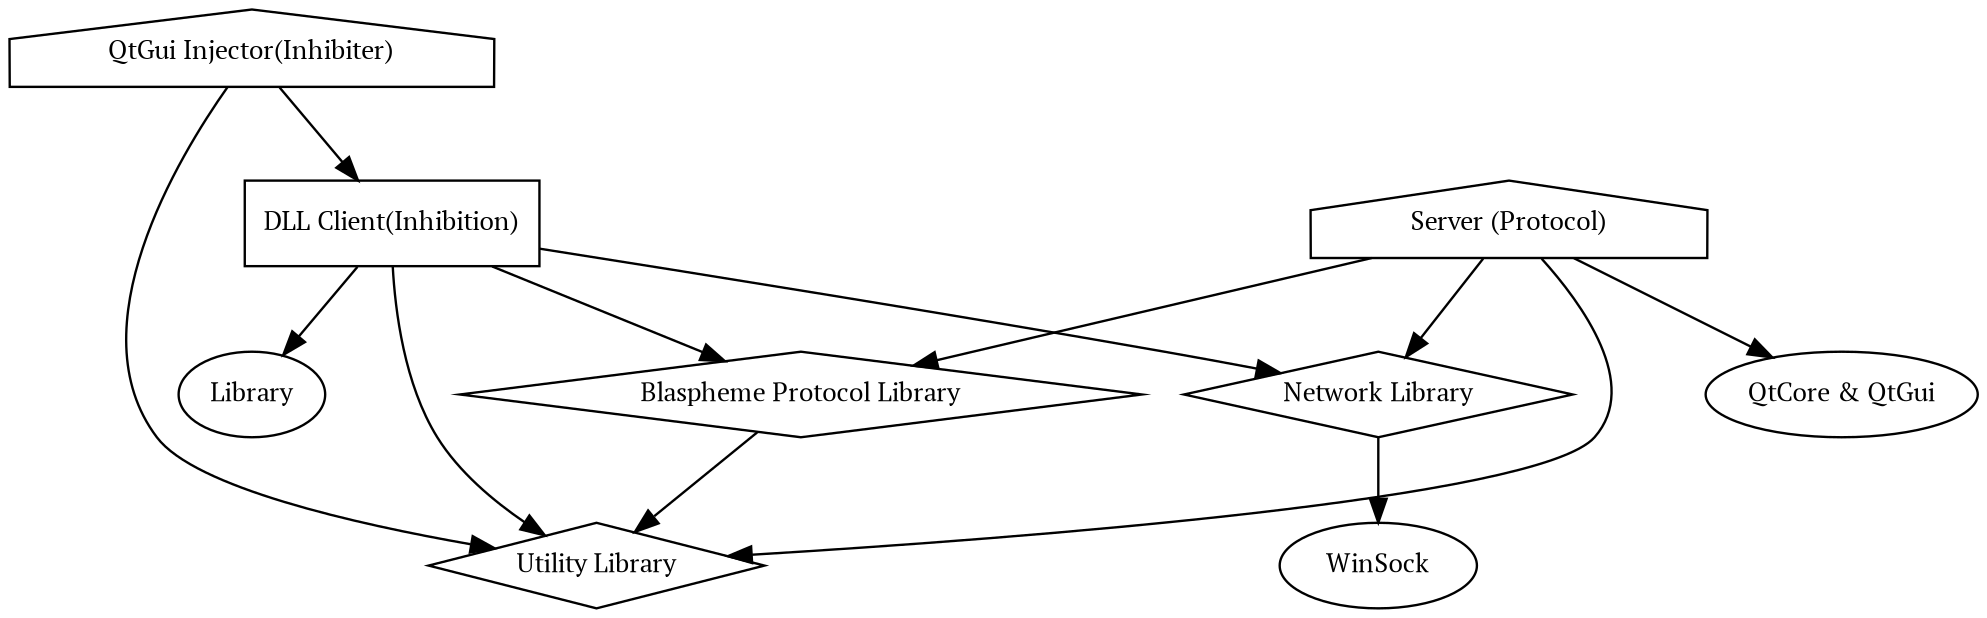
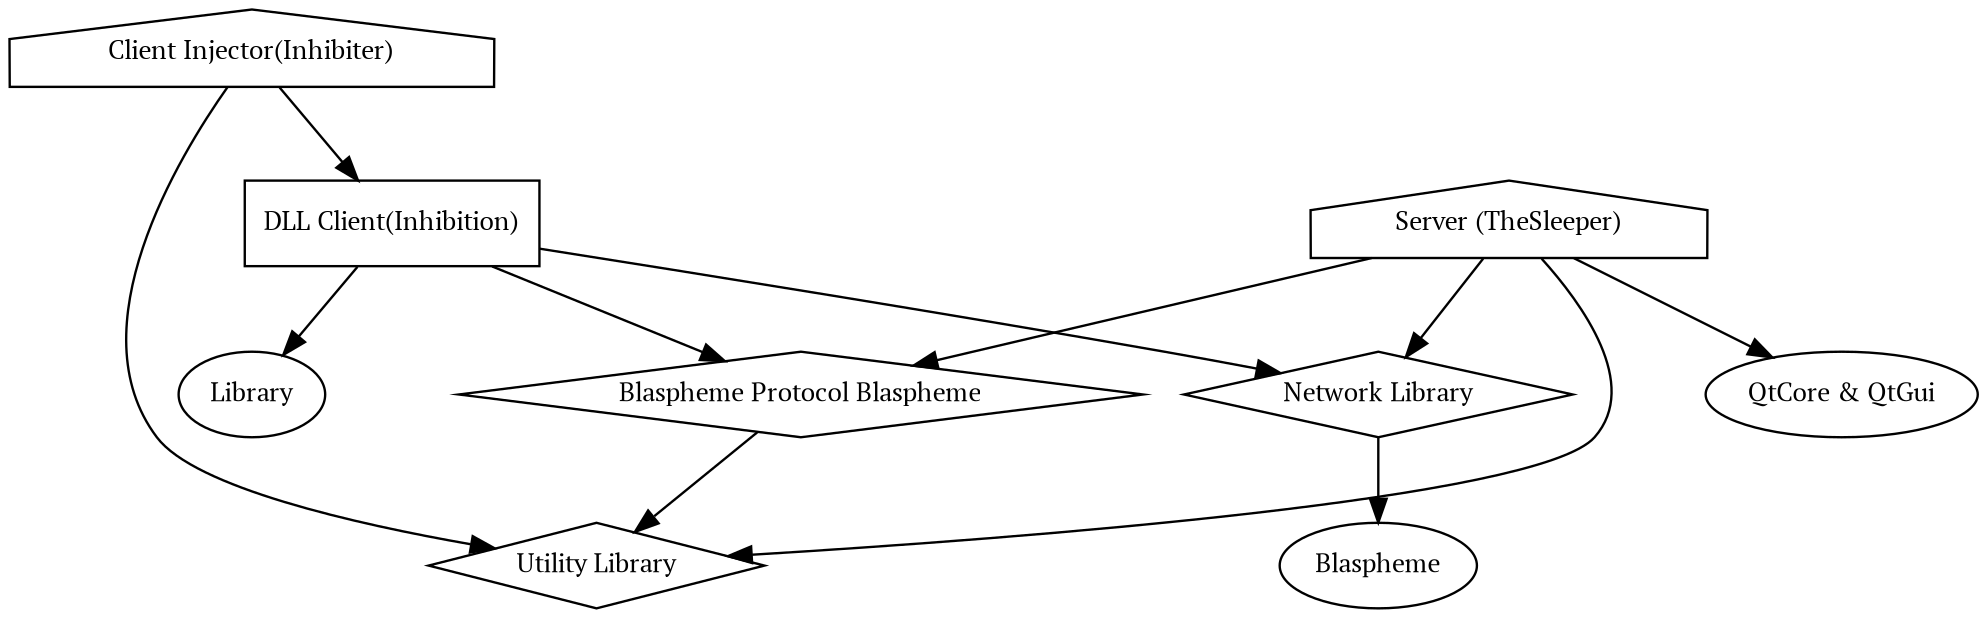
(252, 52) -> (252, 52)
(1509, 223) -> (1509, 223)
(801, 394) -> (801, 394)
(424, 413) -> none
(1378, 566) -> (1378, 566)
